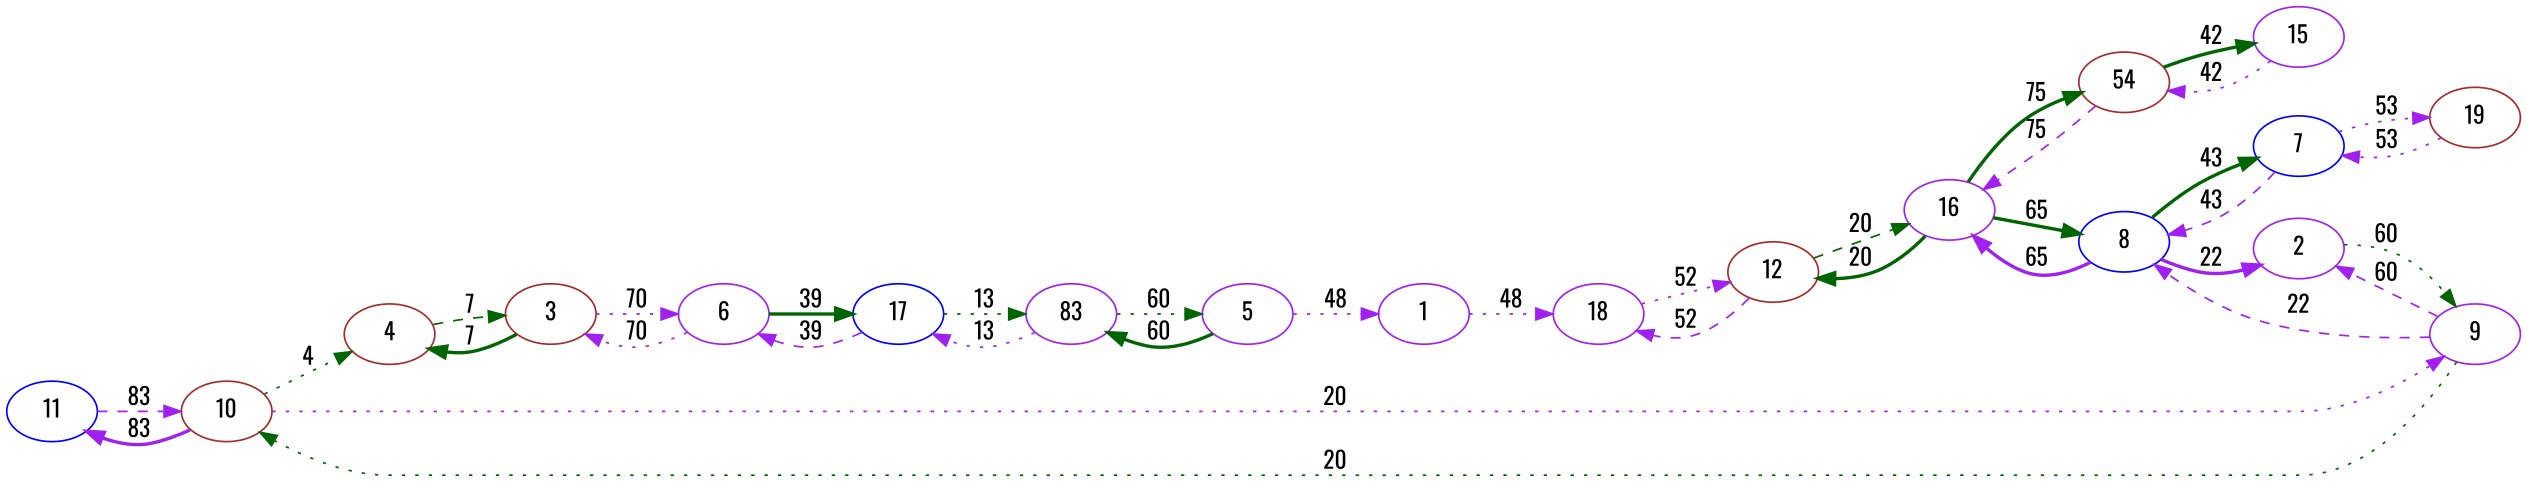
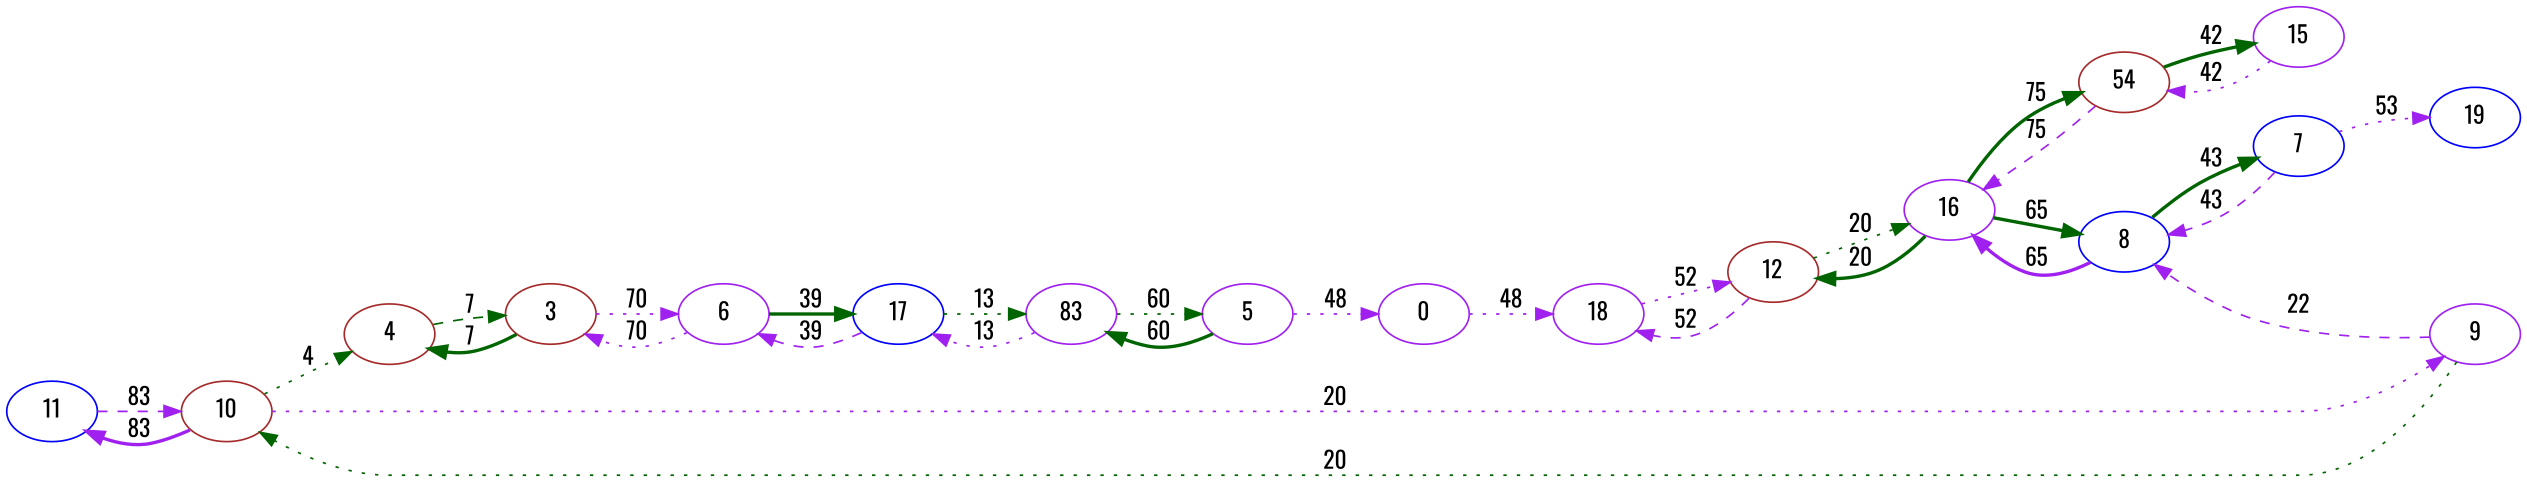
(2475, 118) -> (2475, 118)
(2402, 154) -> none
(1853, 244) -> (1853, 244)
(2299, 249) -> none
(1424, 314) -> (1424, 314)
